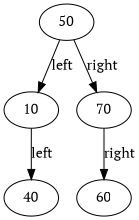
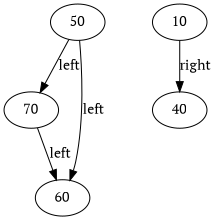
(51, 62) -> (82, 106)
(102, 66) -> (70, 66)
(42, 154) -> (195, 66)
(120, 154) -> (61, 154)
